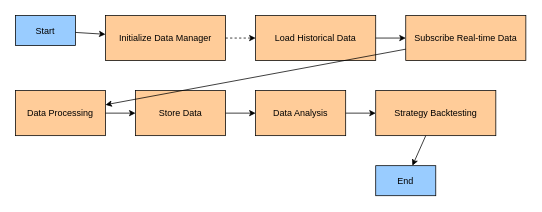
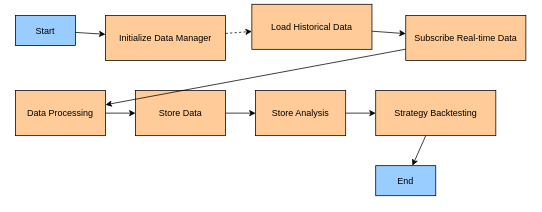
(315, 38) -> (312, 27)
(300, 113) -> (300, 113)
